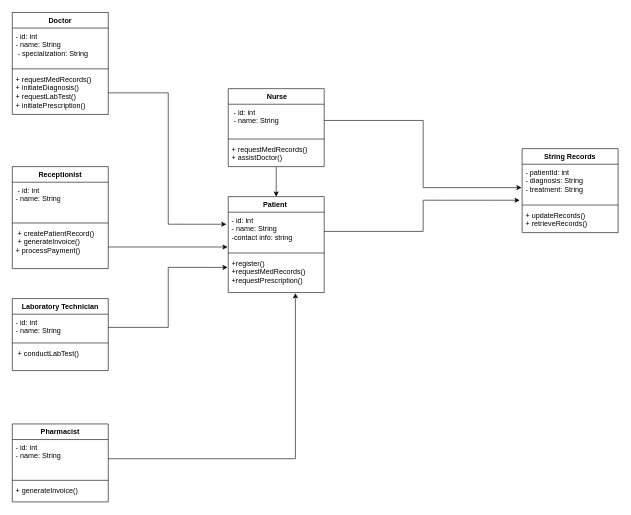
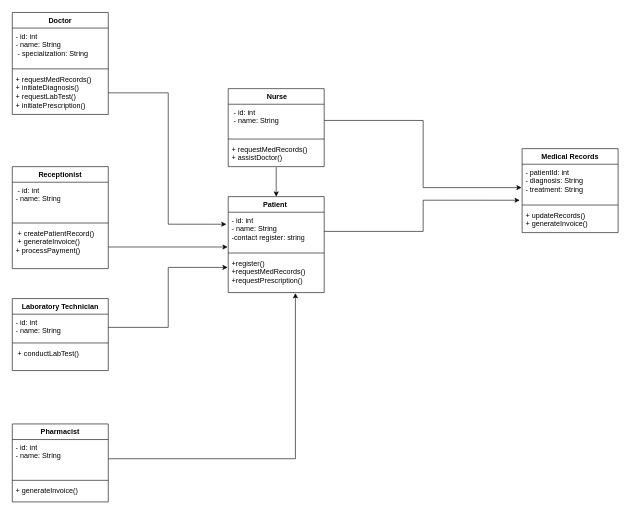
(570, 157) -> (570, 157)
(562, 220) -> (562, 220)
(270, 229) -> (277, 234)
